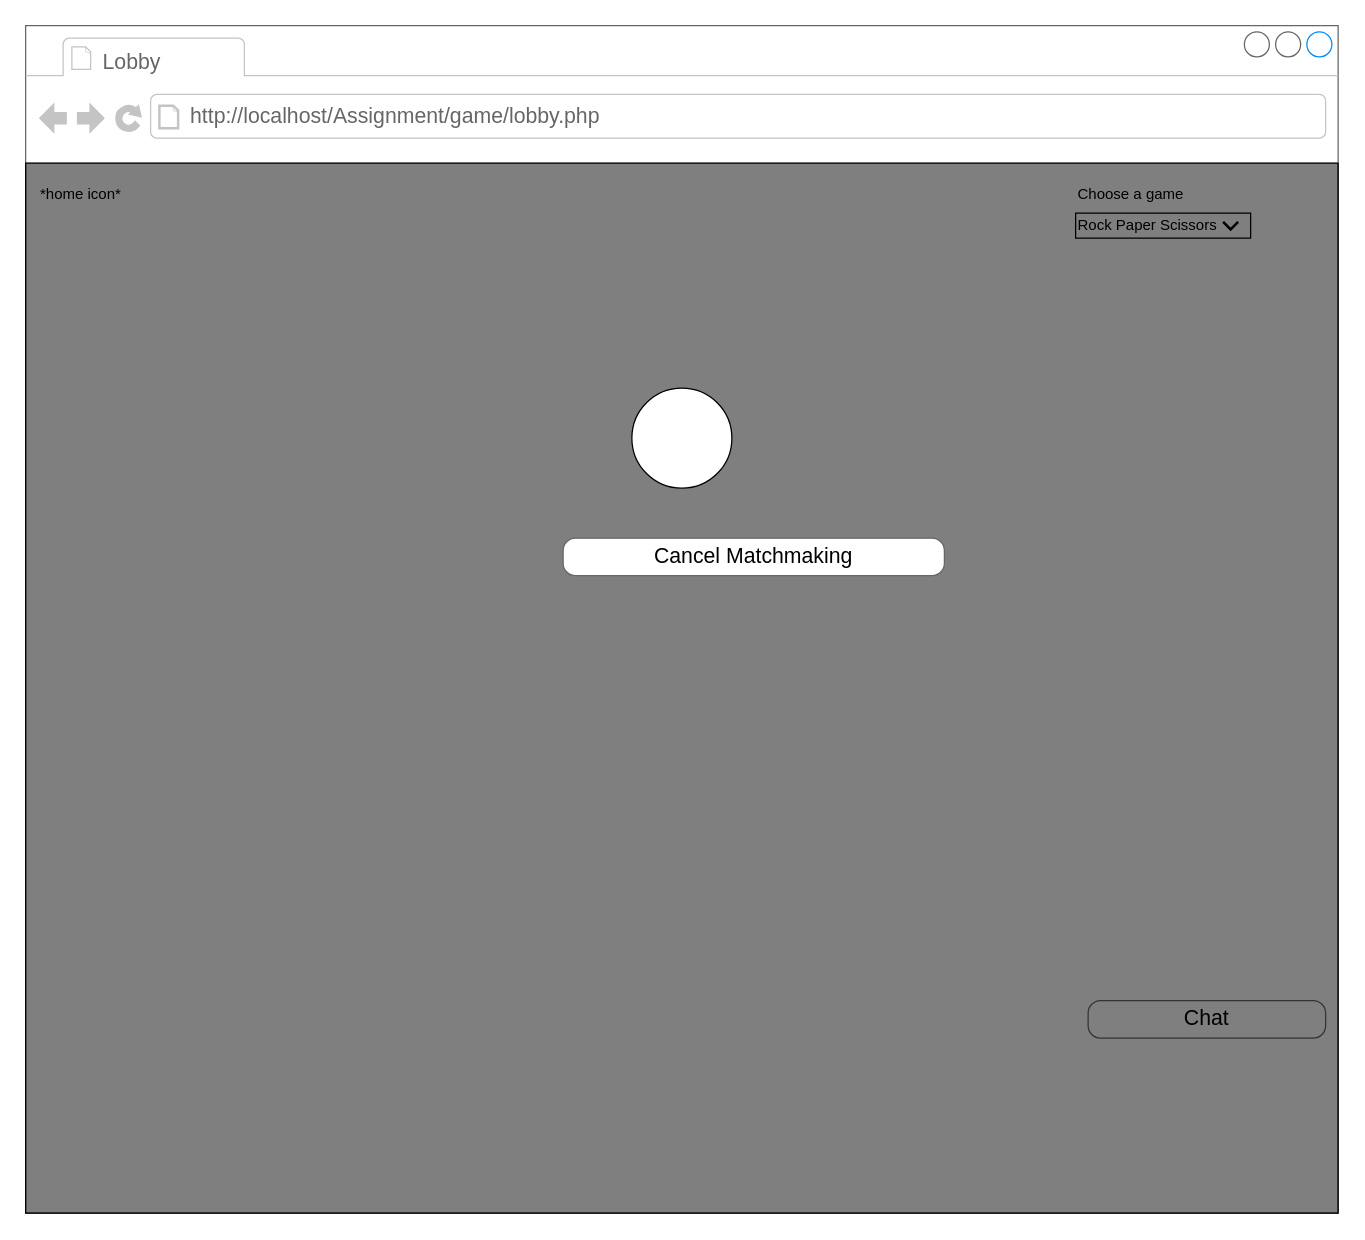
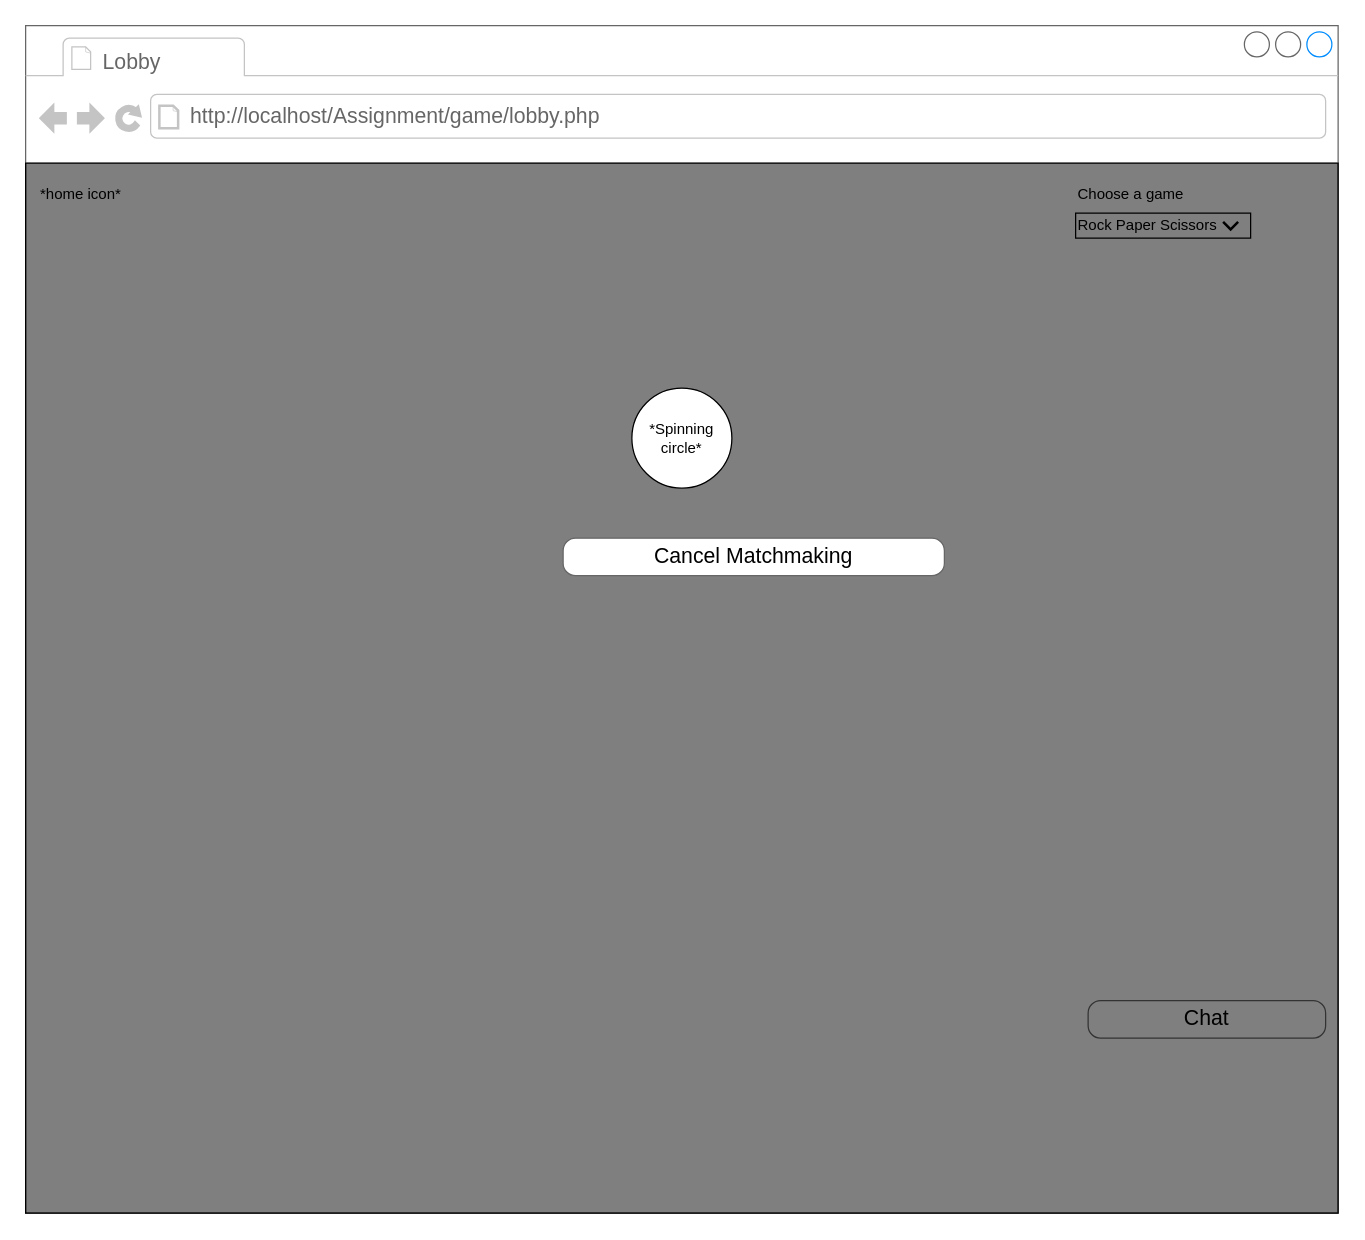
none -> (682, 438)
